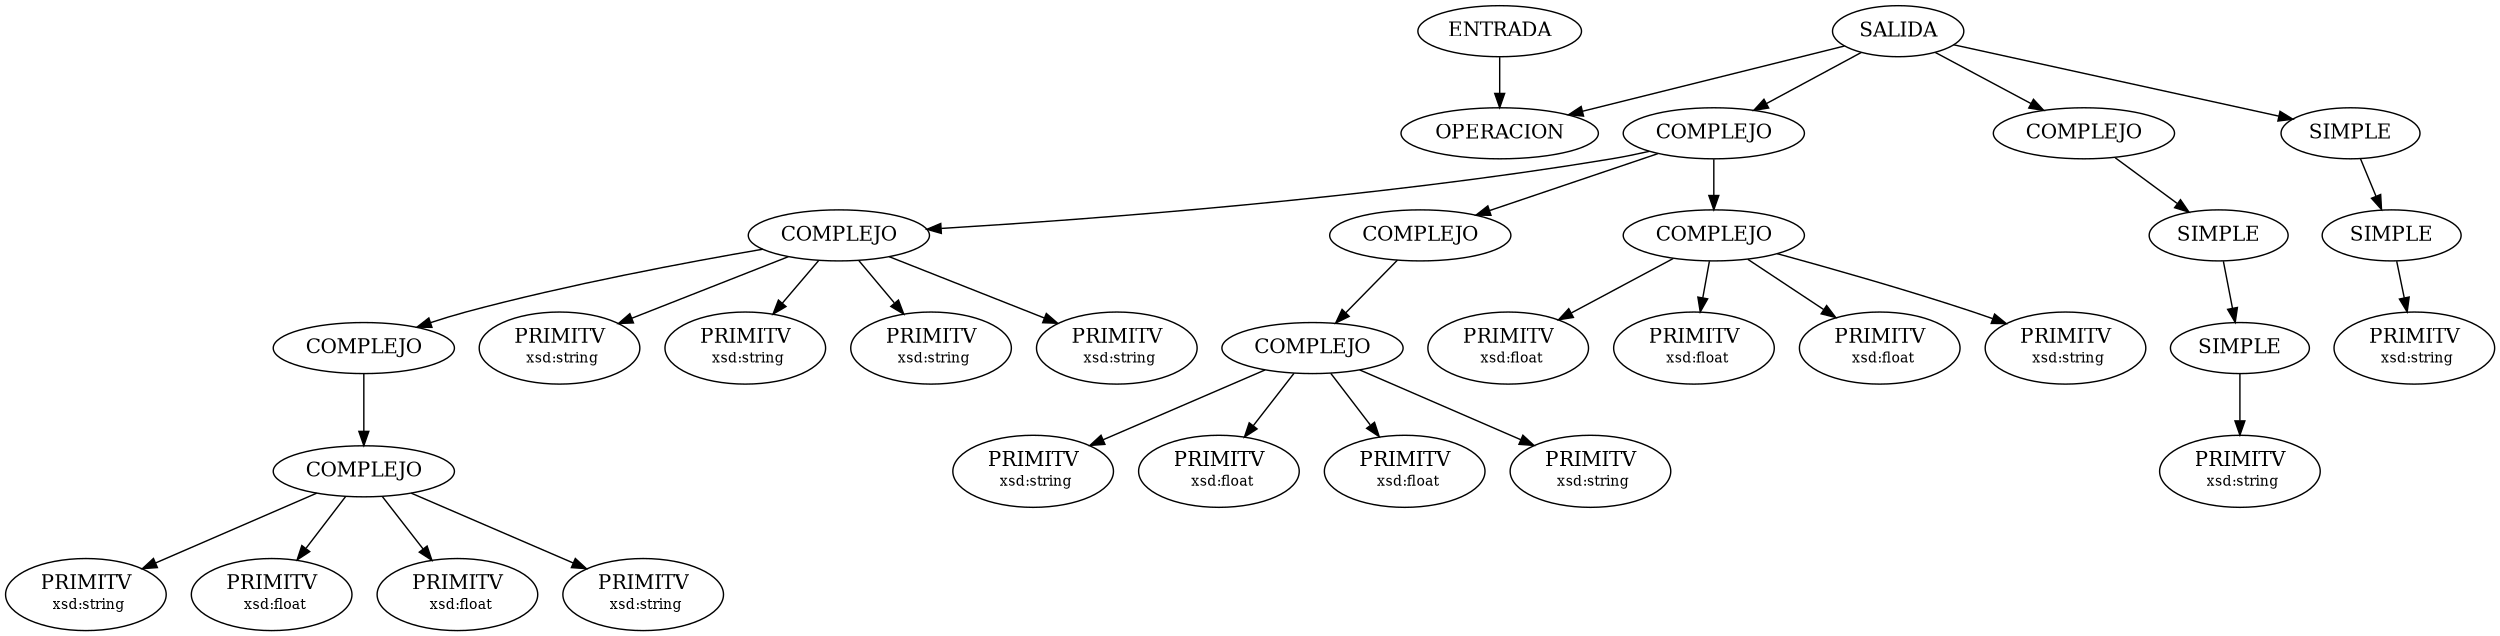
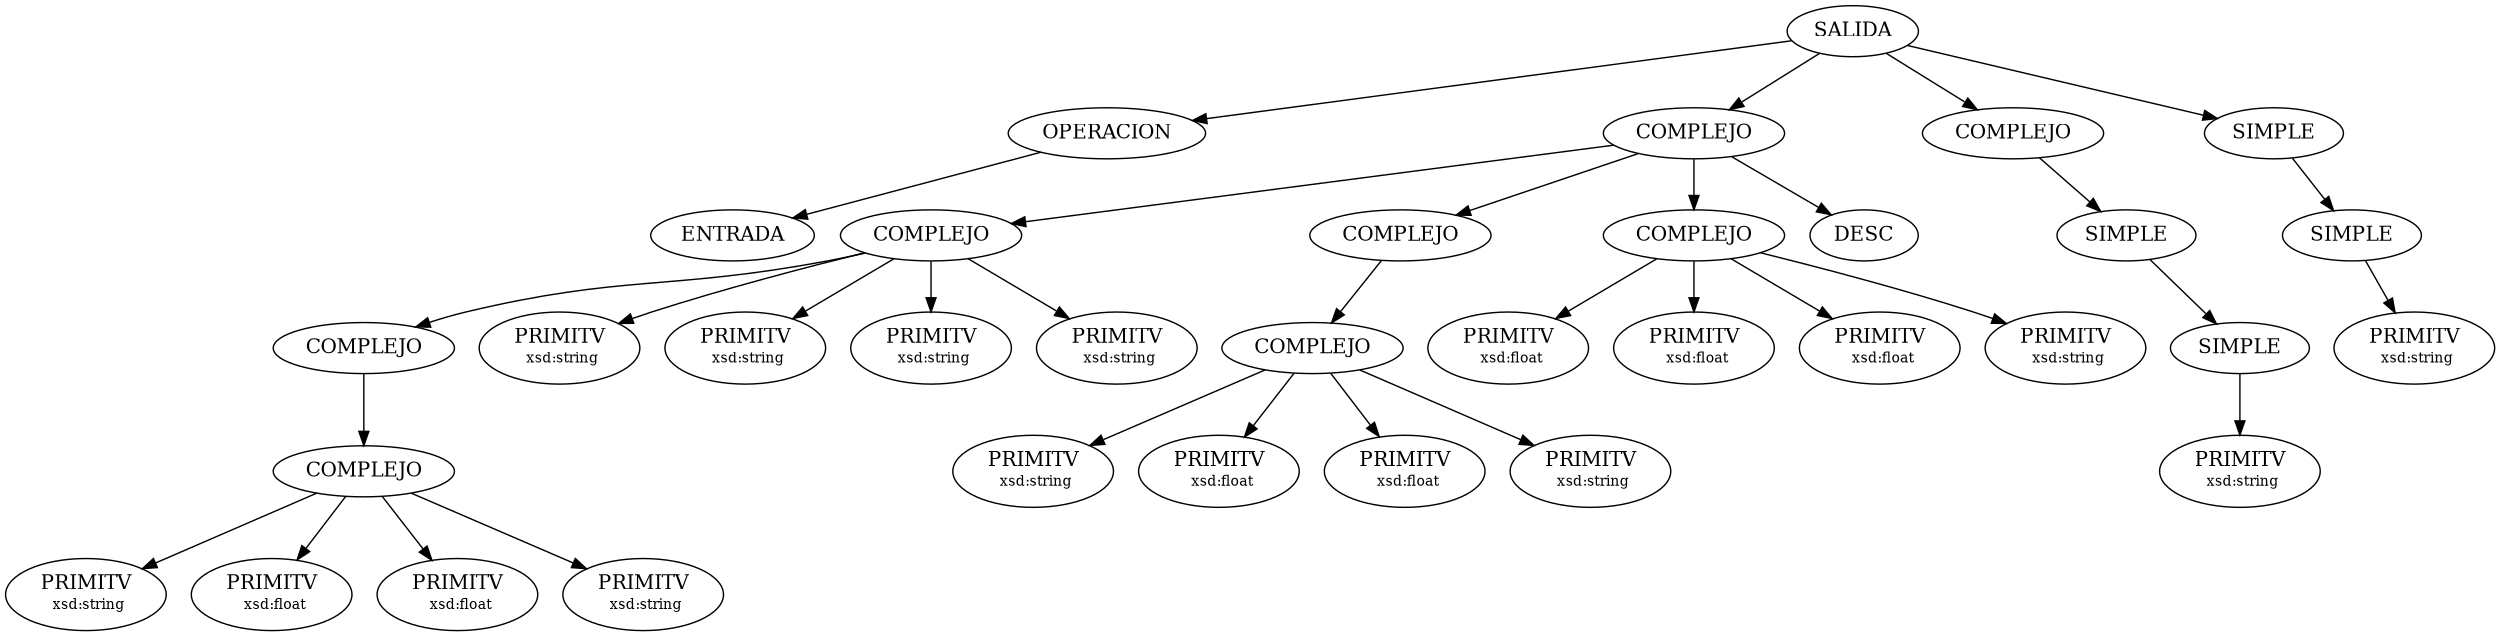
(1500, 75) -> (924, 183)
none -> (1864, 235)
